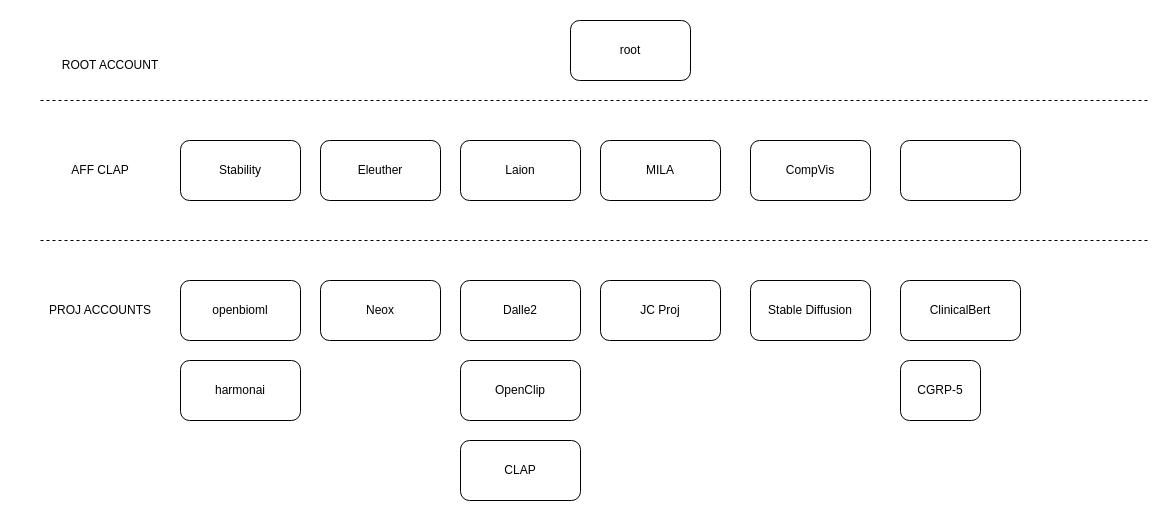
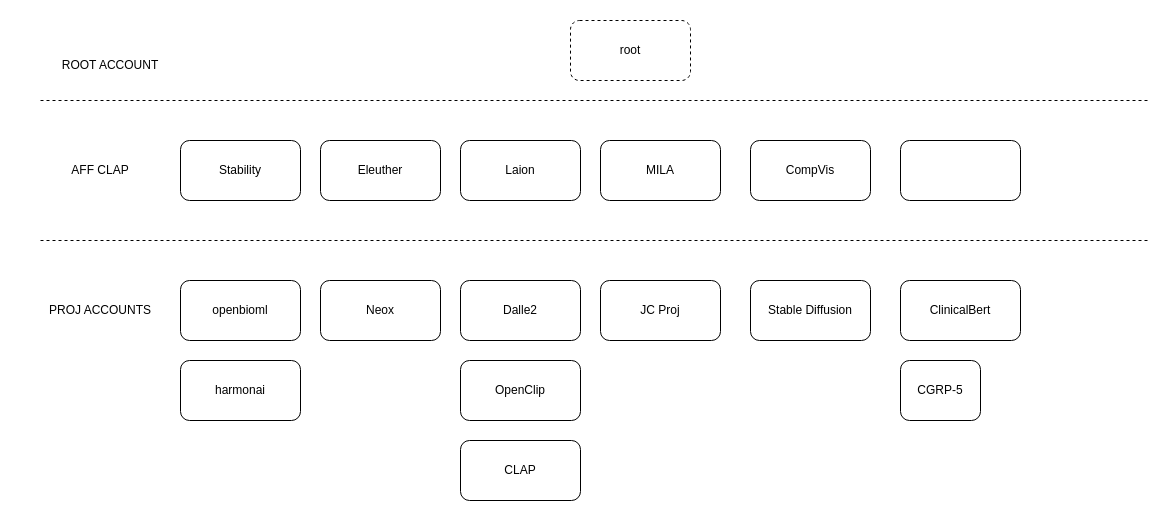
(631, 51) -> (631, 51)
